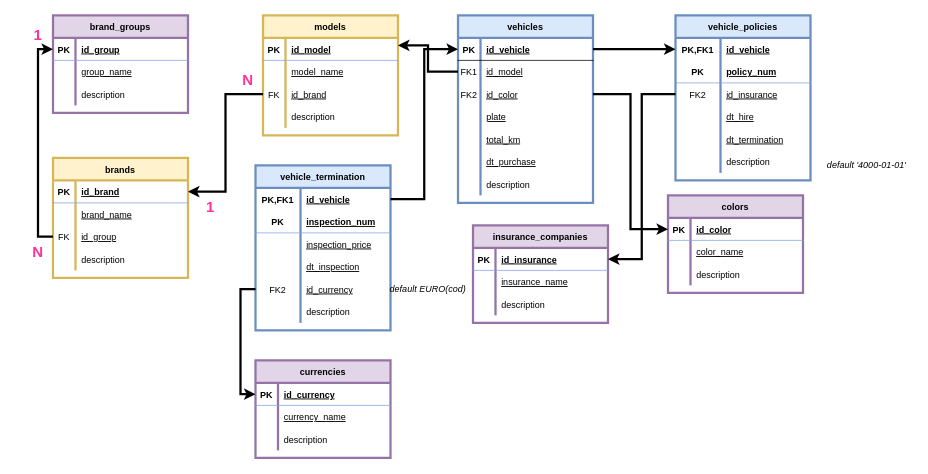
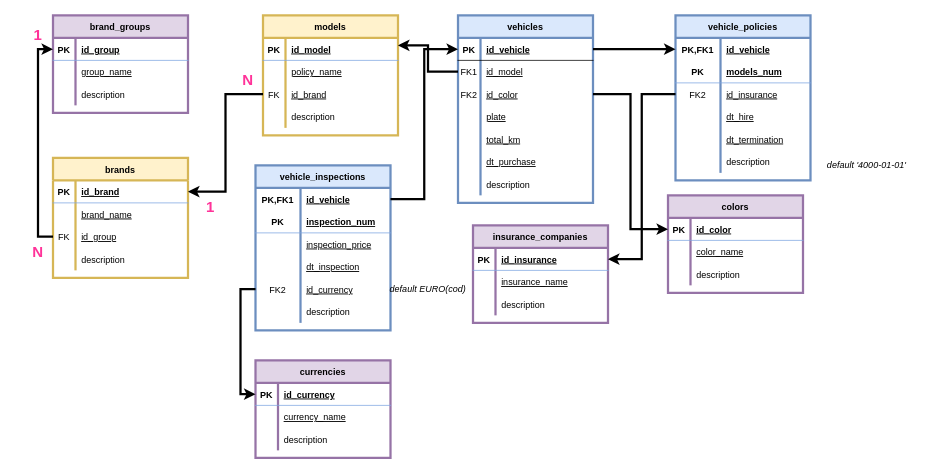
(315, 72) -> (316, 72)
(749, 72) -> (750, 72)
(323, 177) -> (323, 177)
